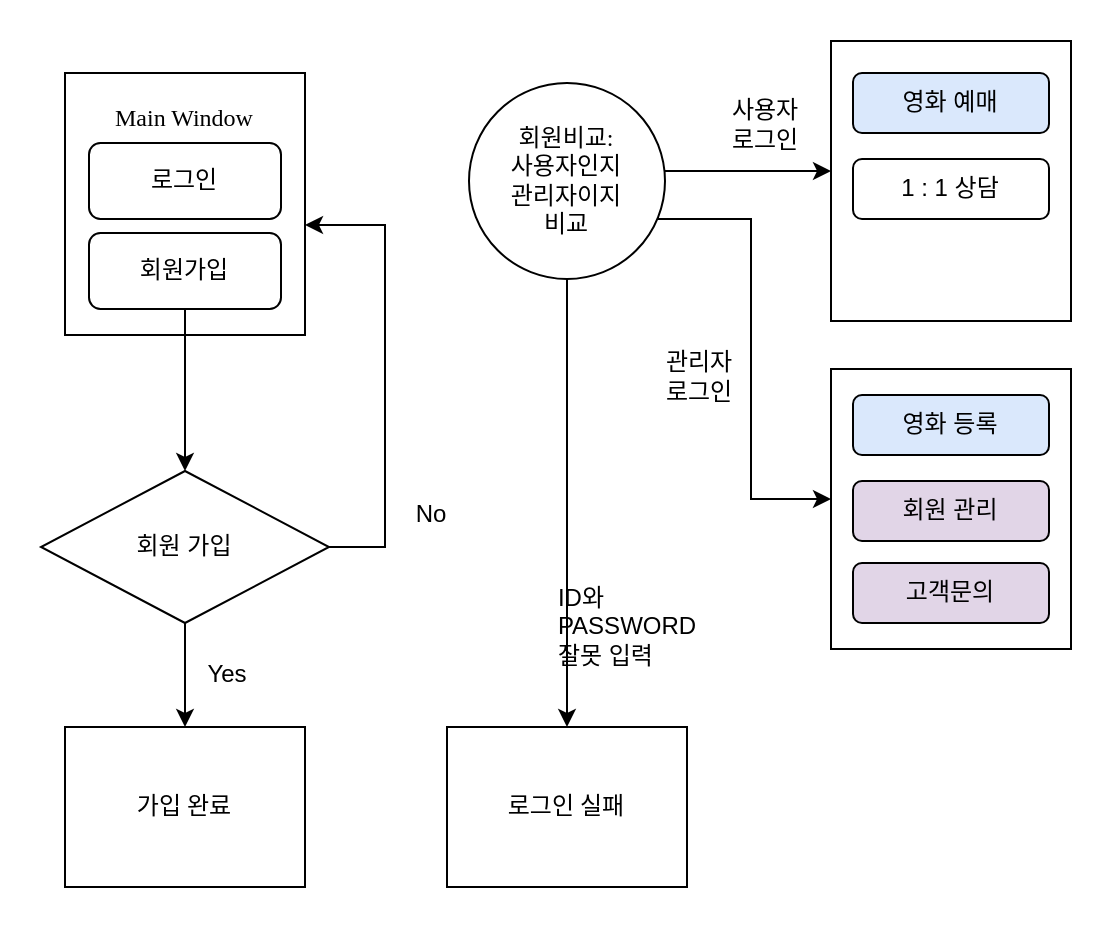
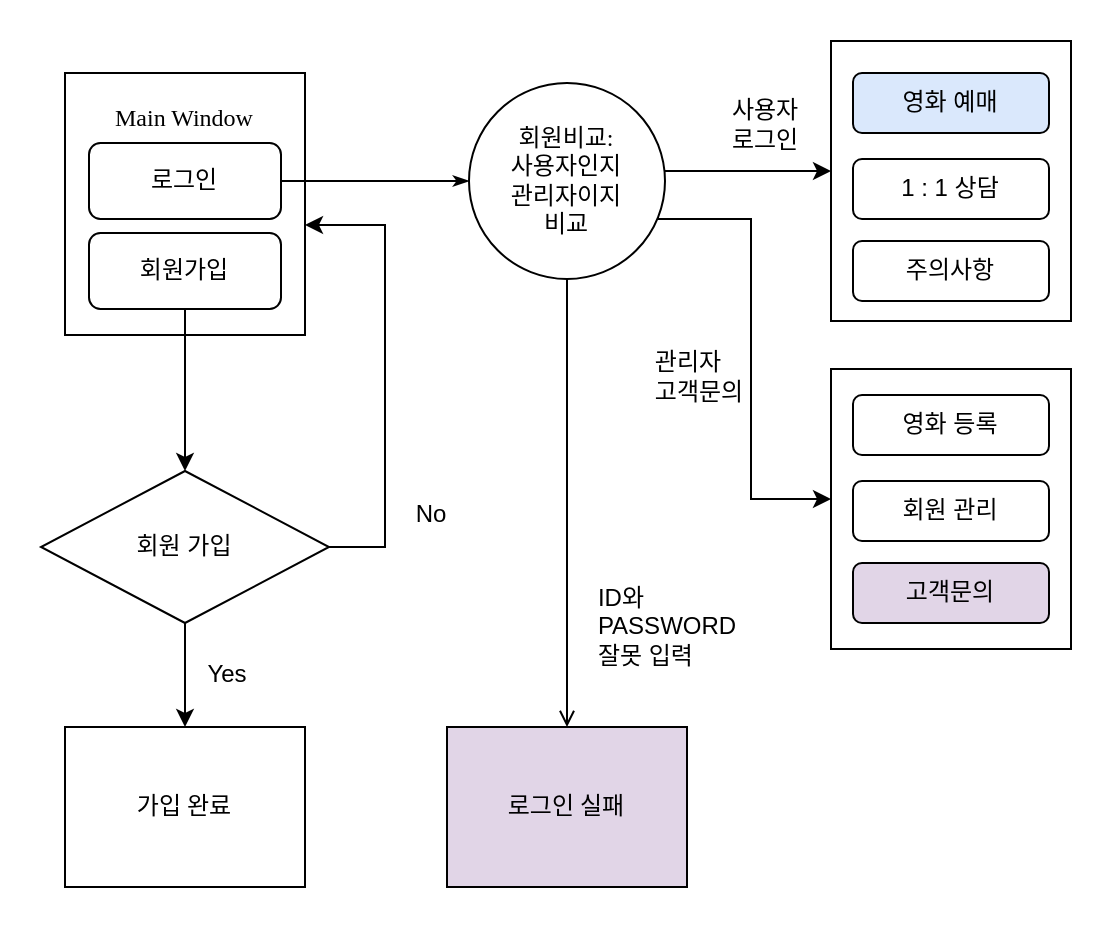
none -> (369, 181)
none -> (951, 271)
(700, 377) -> (700, 377)
(951, 425) -> (951, 425)
(951, 511) -> (951, 511)
(626, 626) -> (666, 626)
(567, 712) -> (567, 714)
(567, 807) -> (567, 807)
